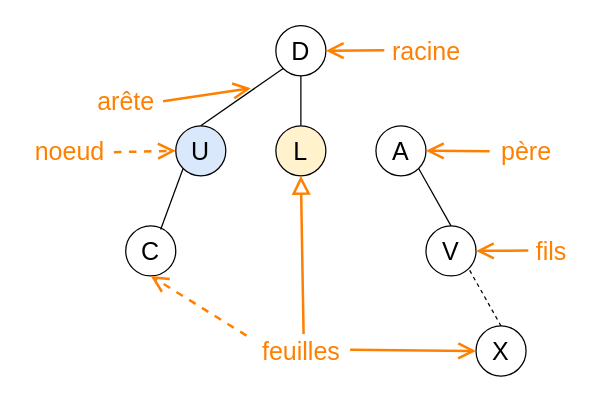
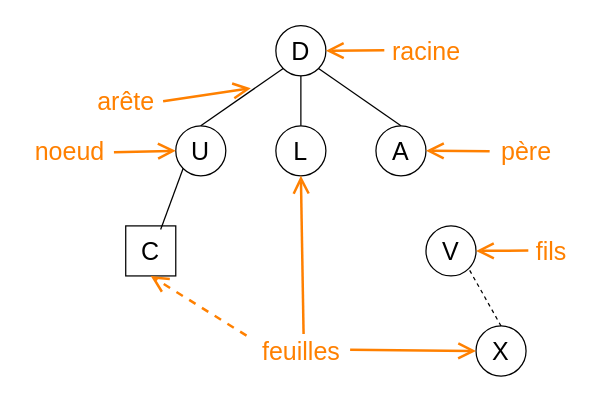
none -> (359, 97)
(144, 151) -> (144, 151)
(201, 151) -> (201, 151)
(301, 151) -> (301, 151)
(301, 195) -> (301, 189)
(435, 197) -> none
(151, 251) -> (151, 251)
